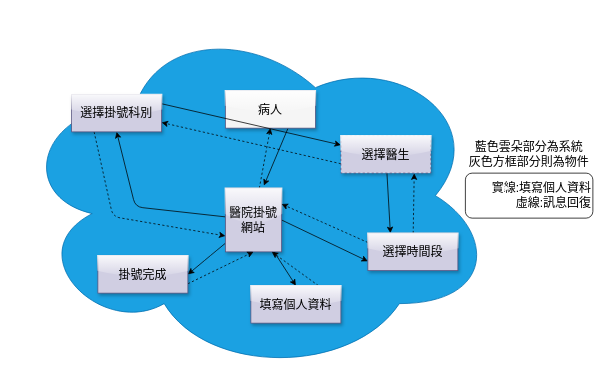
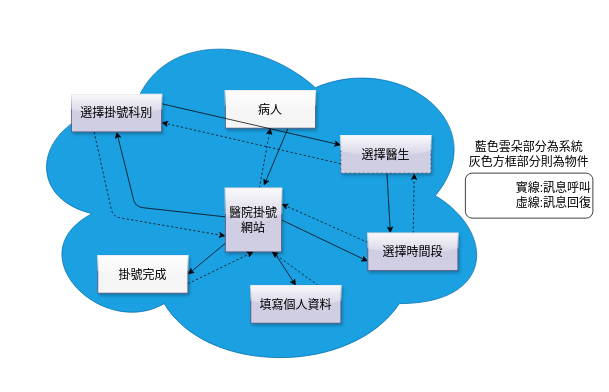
(542, 195) -> (554, 195)
(143, 274) -> (143, 274)
